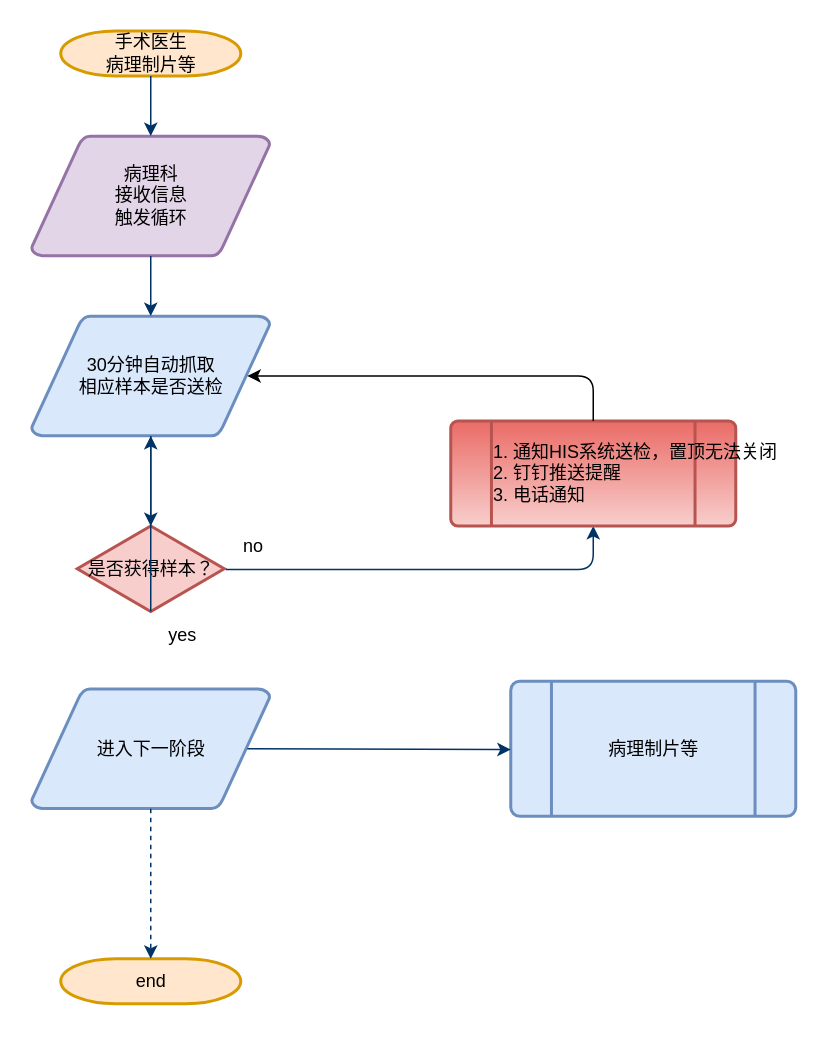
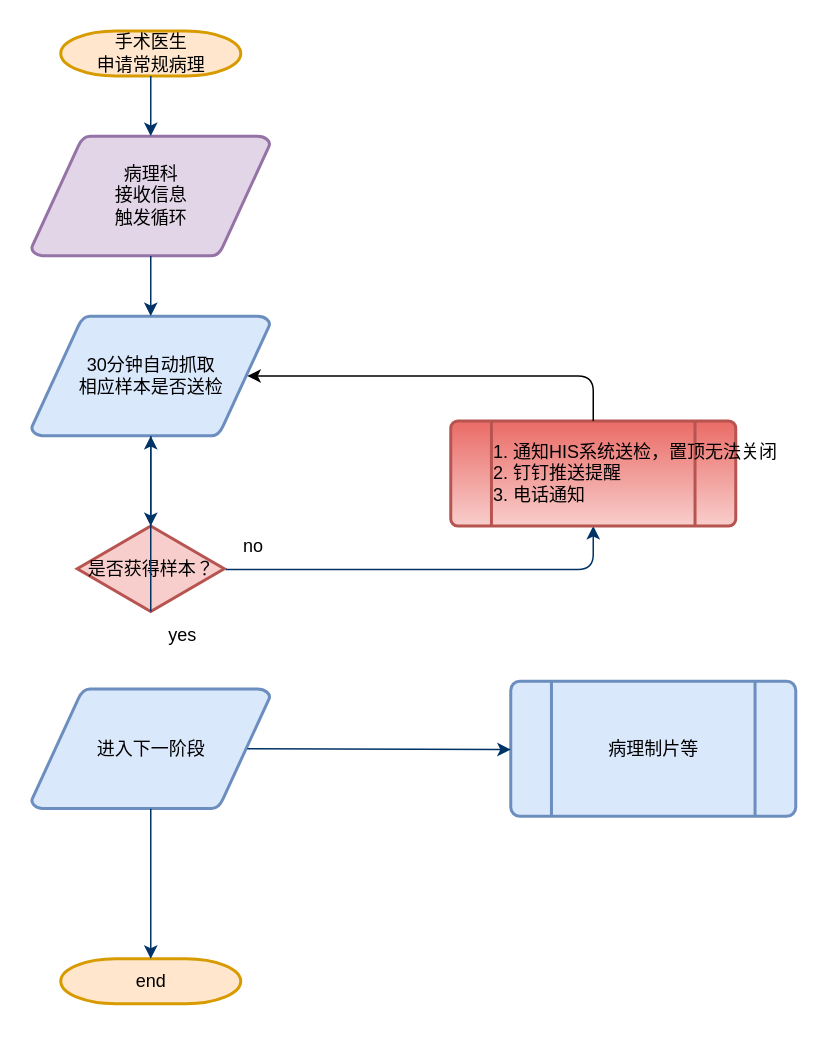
(152, 53) -> (152, 53)
(151, 877) -> (151, 877)
